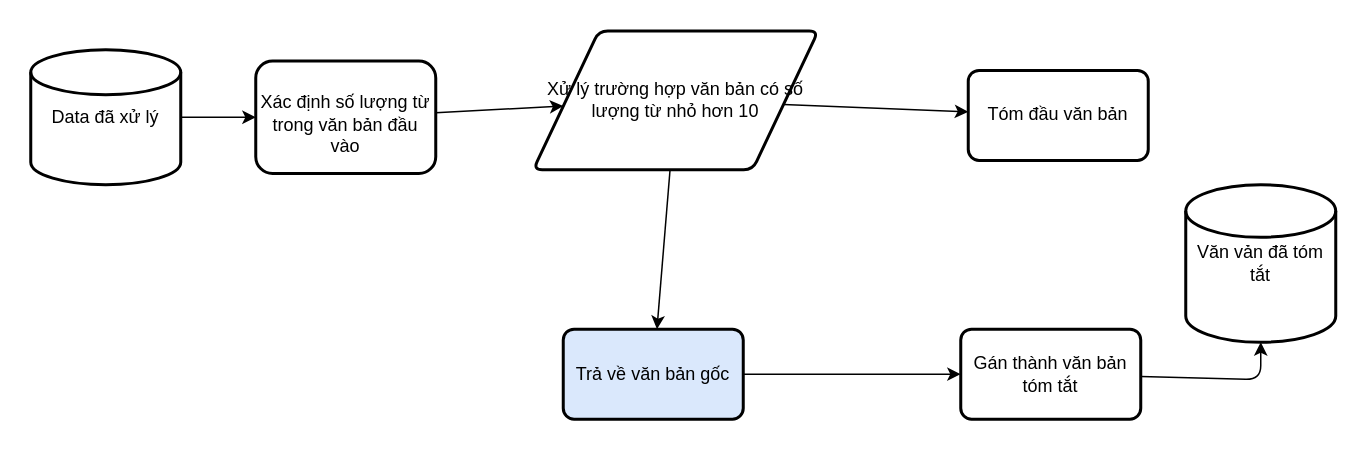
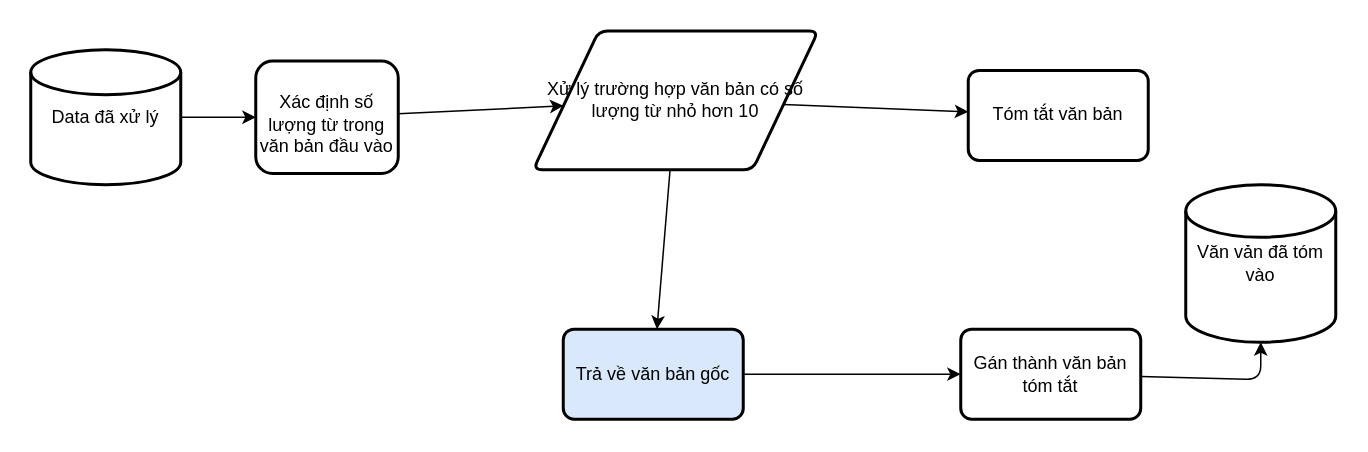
(1058, 115) -> (1058, 115)
(346, 117) -> (327, 117)
(1261, 263) -> (1261, 263)
